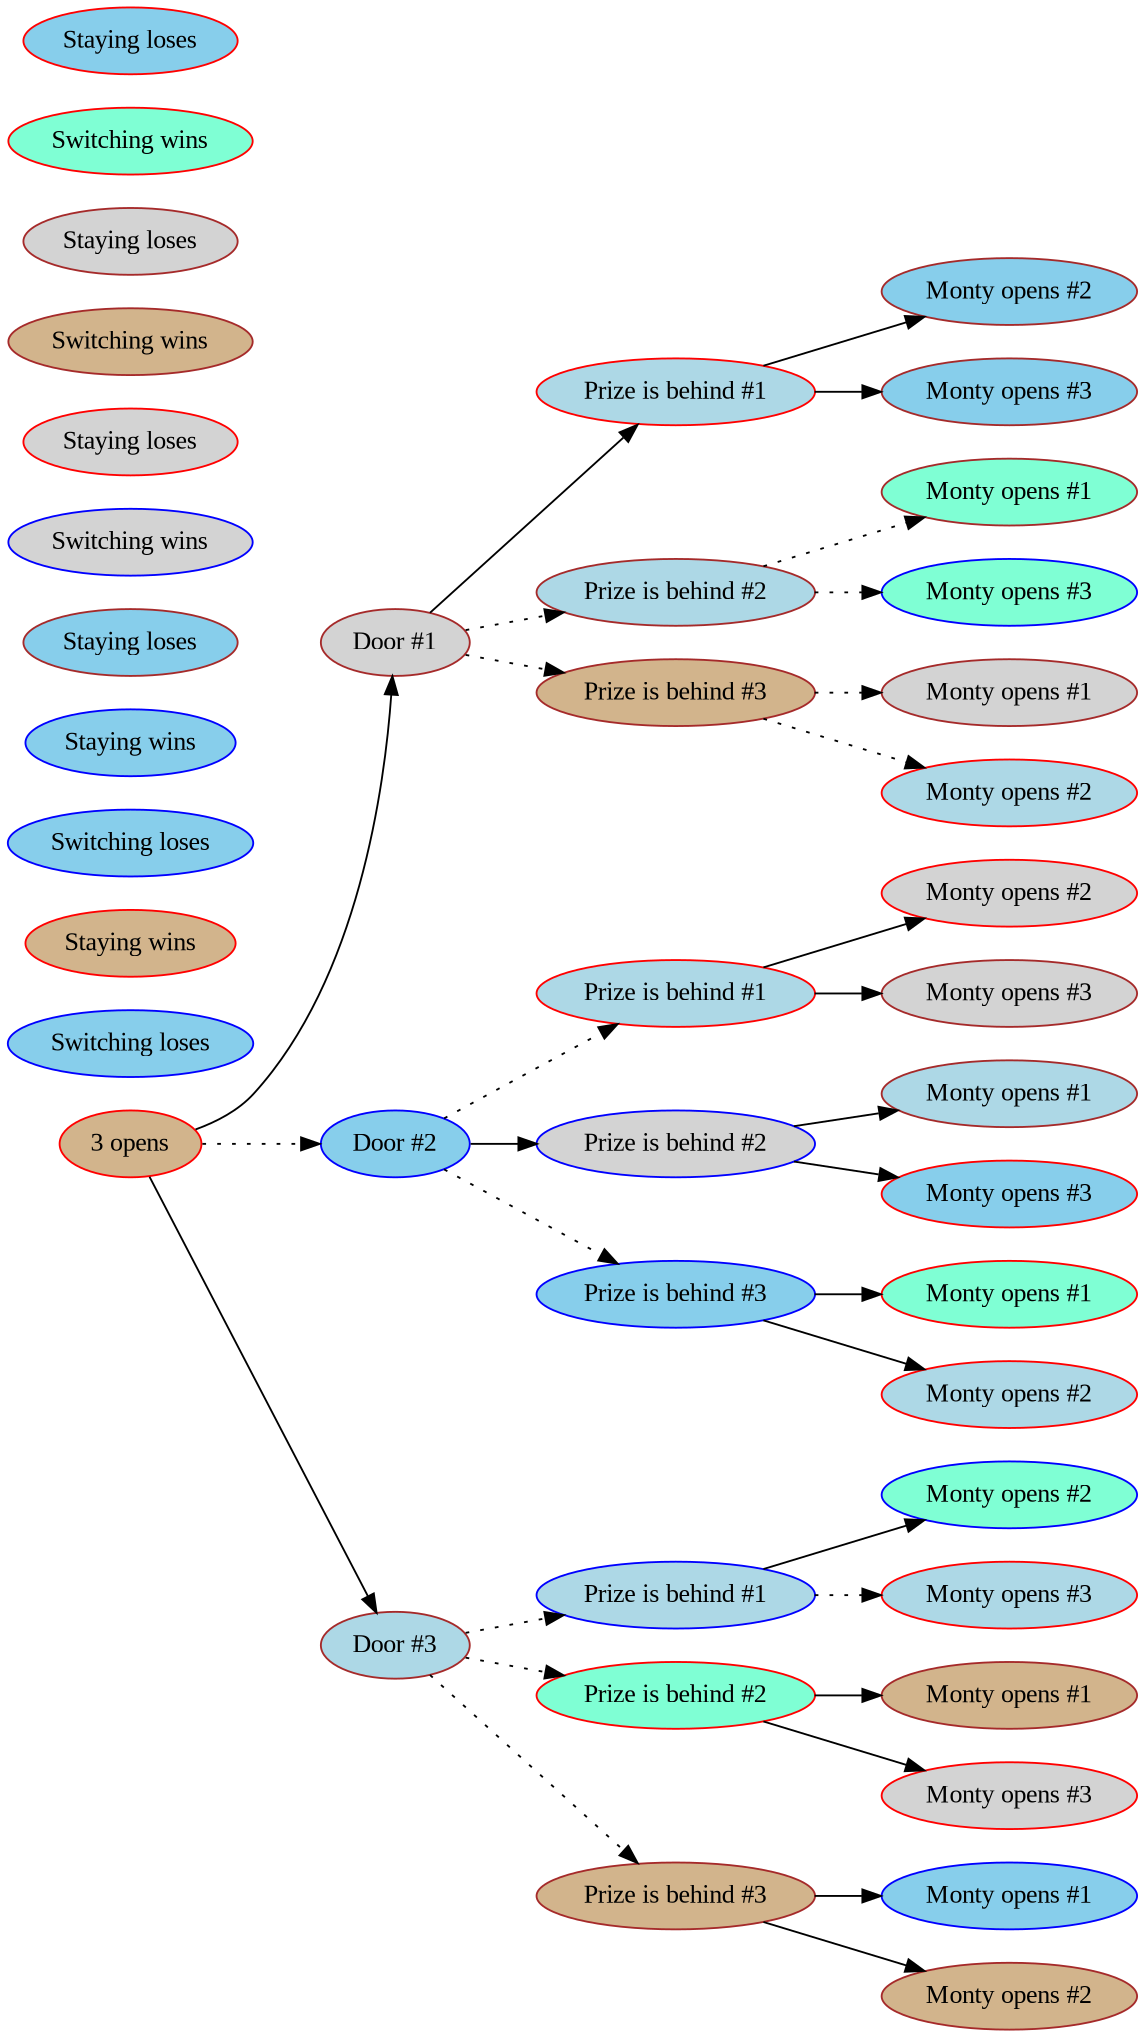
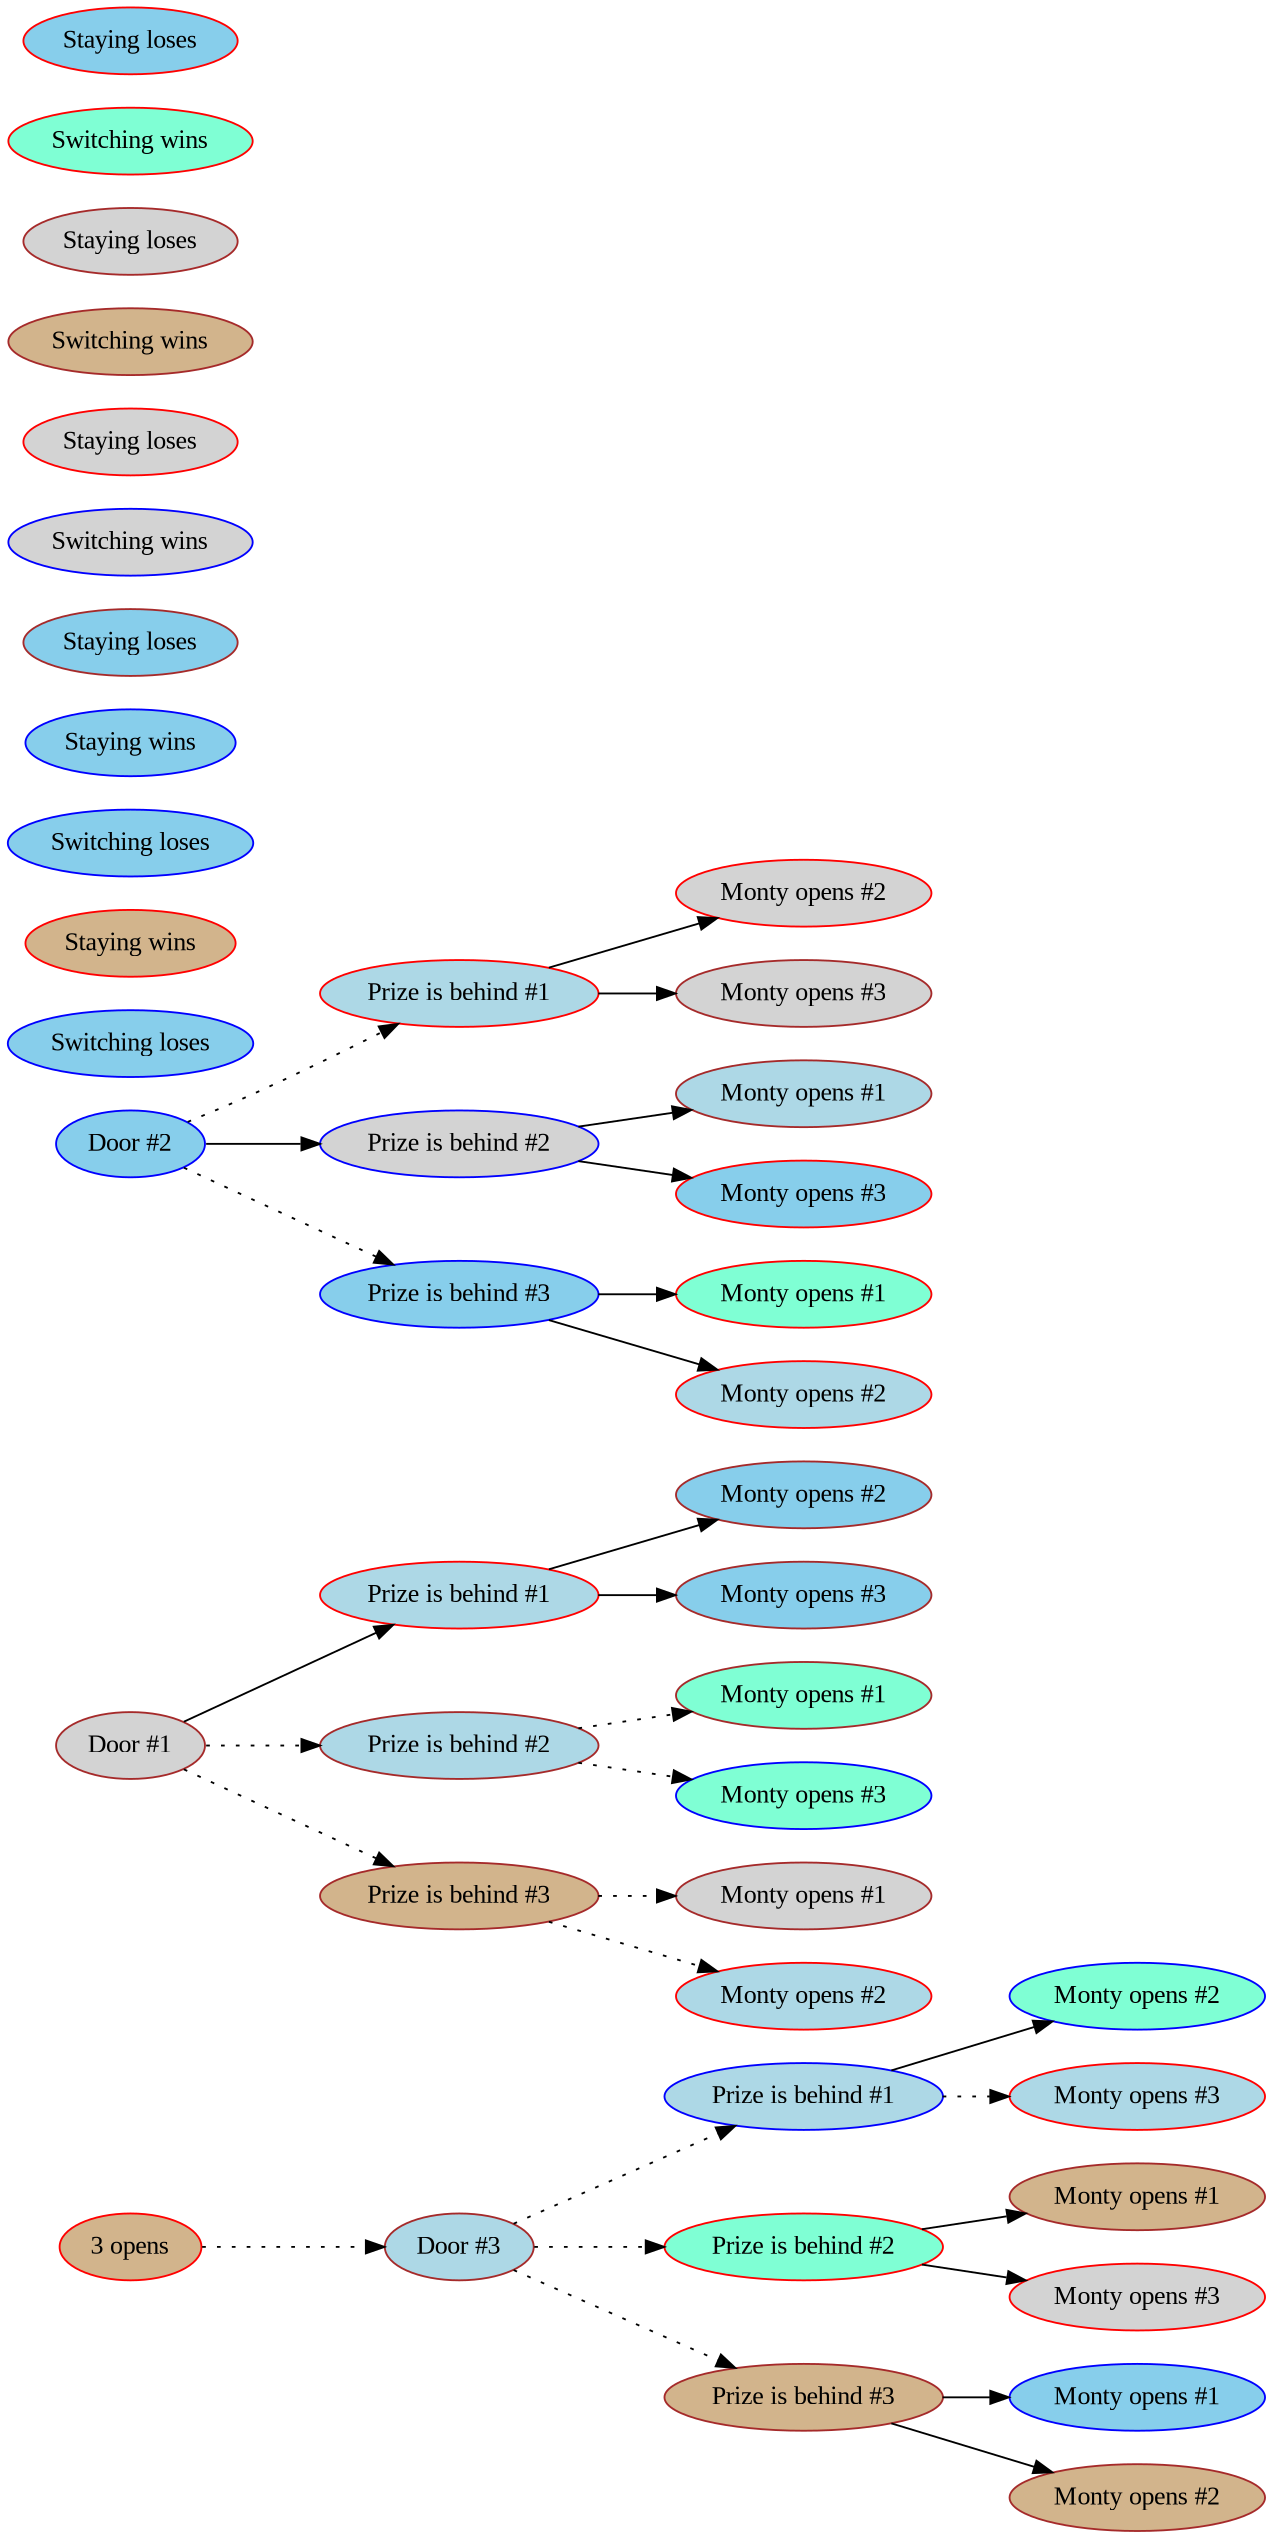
(342, 938) -> none
(252, 1144) -> none
(259, 1386) -> (284, 2247)
